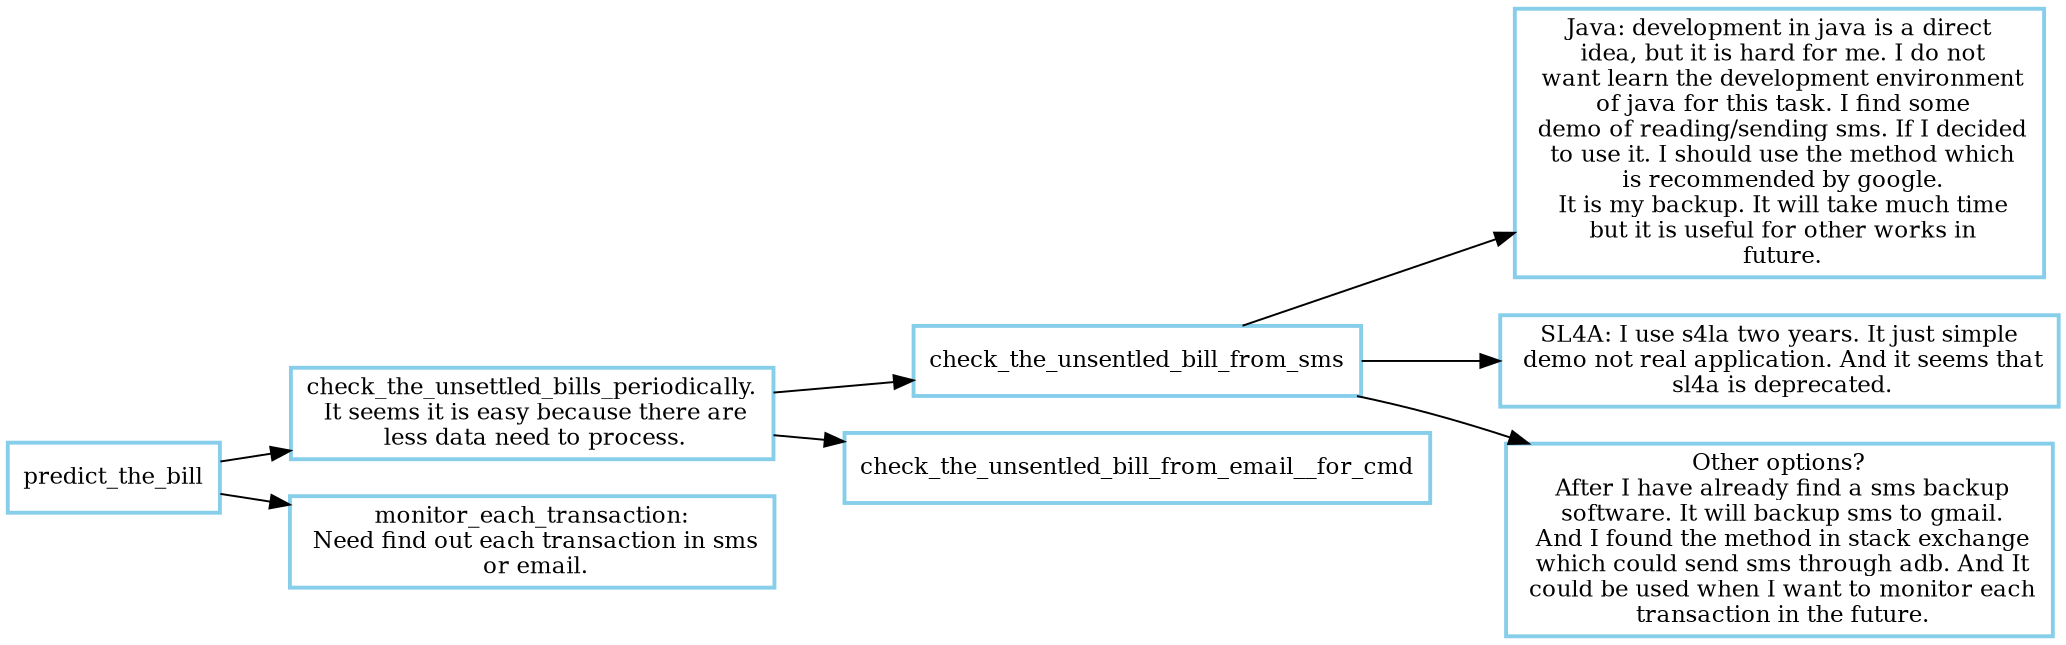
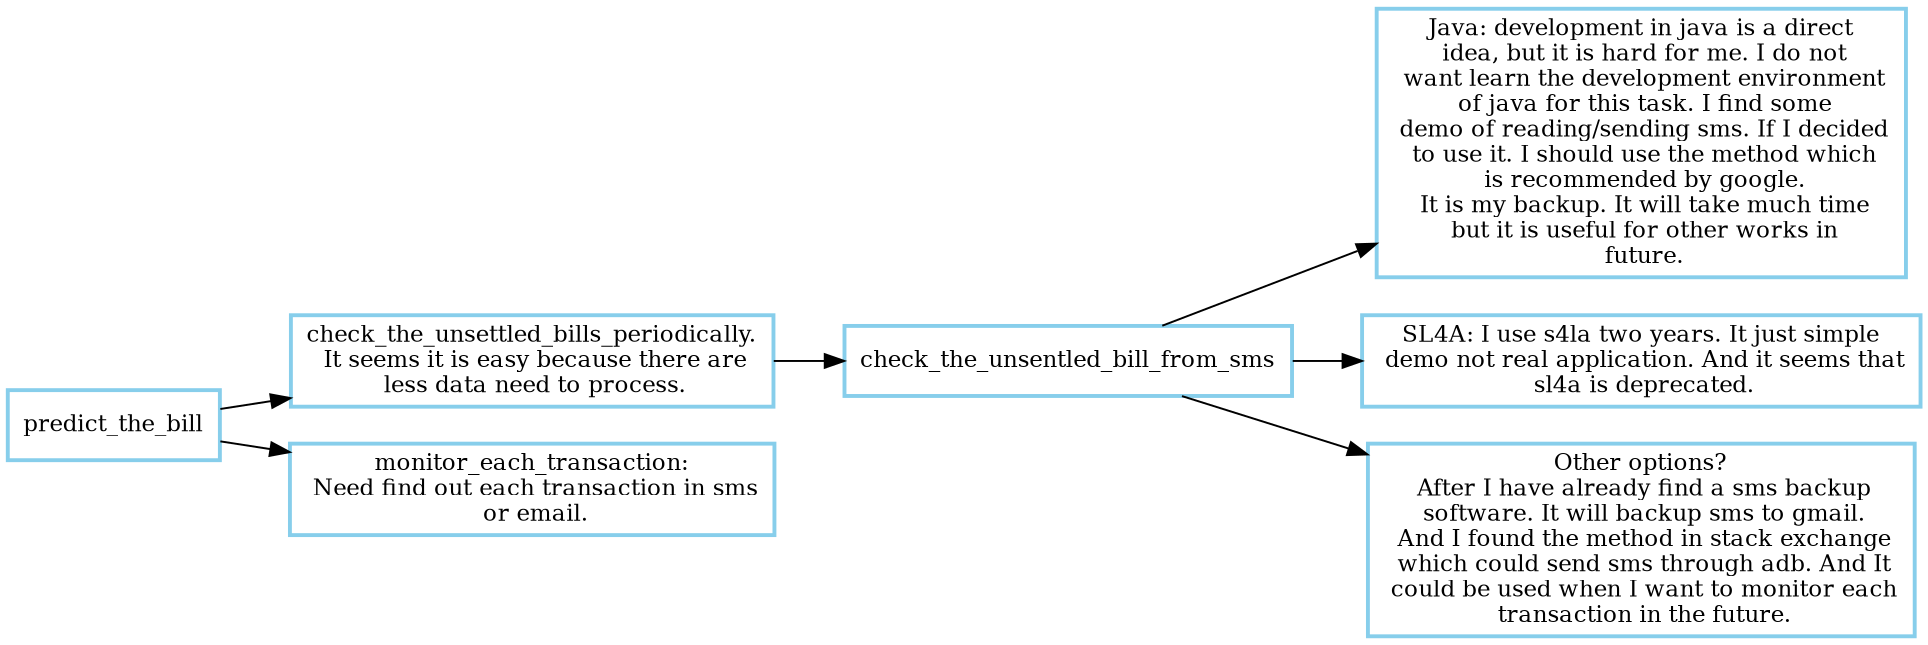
(1137, 468) -> none
